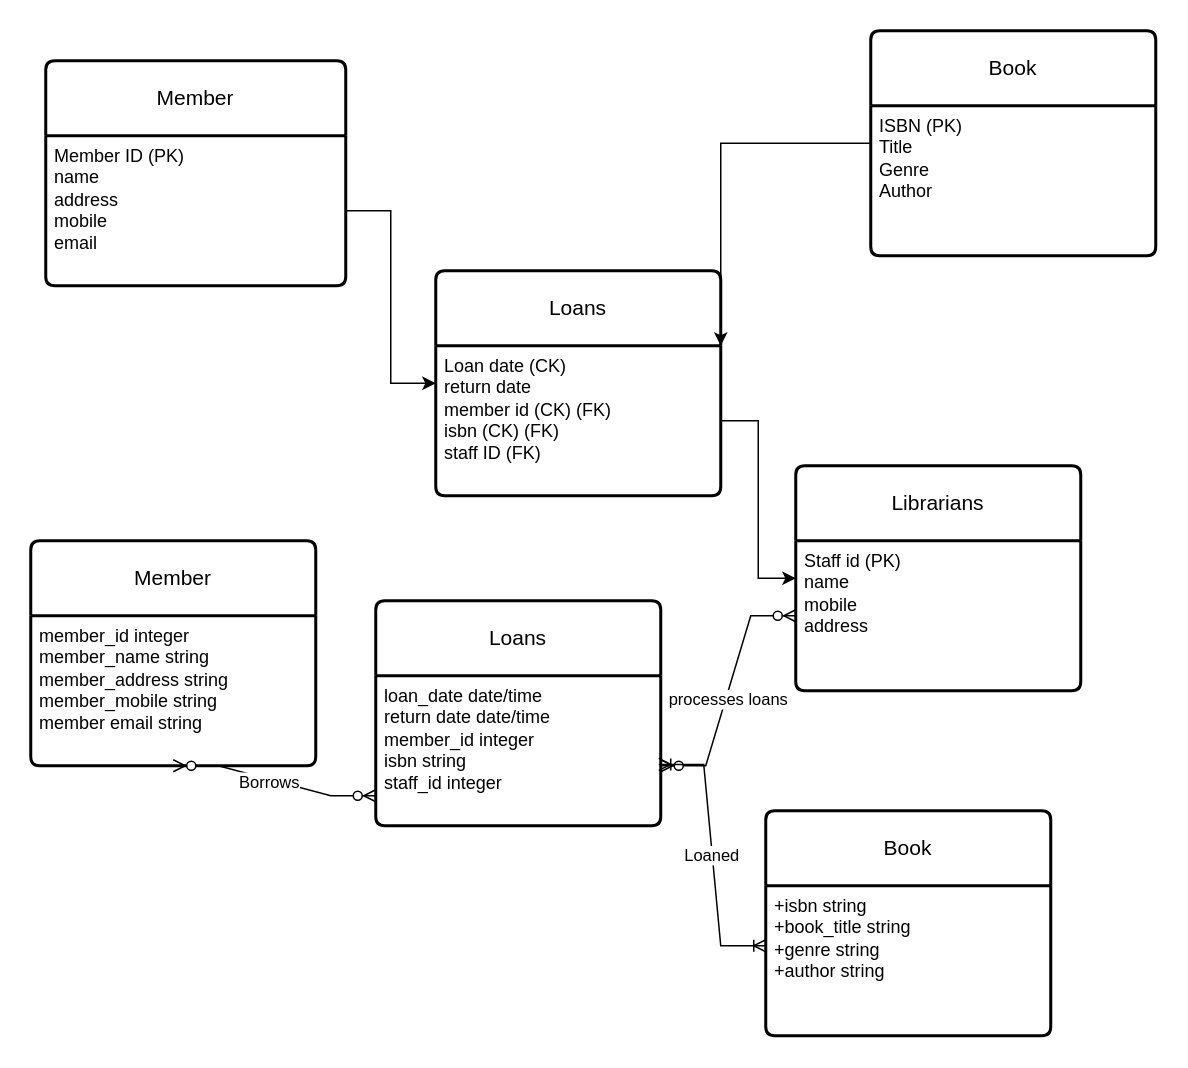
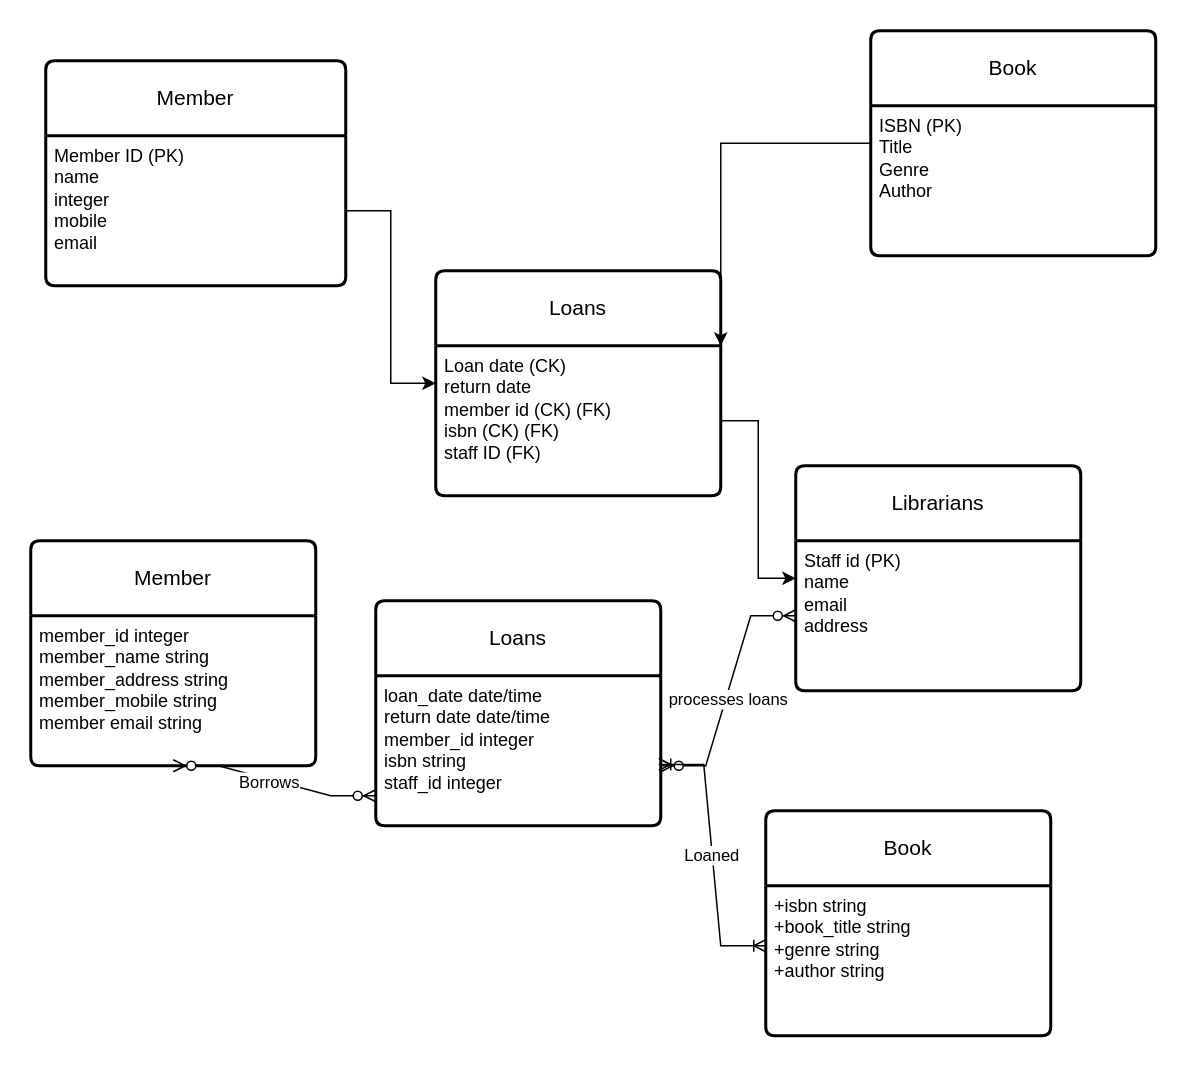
(121, 200) -> (121, 200)
(863, 594) -> (863, 594)
